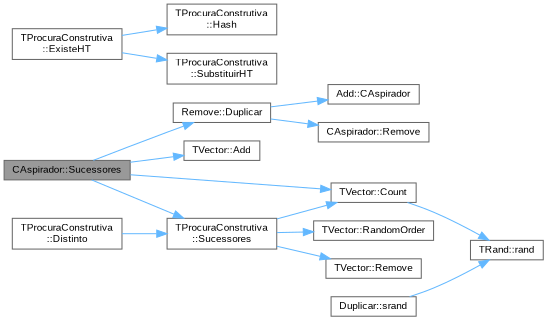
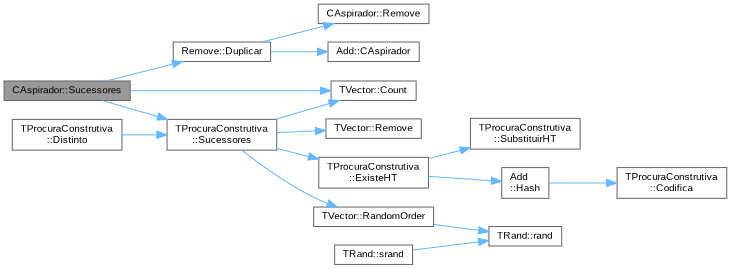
(222, 19) -> (525, 183)
(222, 151) -> none
none -> (293, 152)
none -> (672, 183)
(444, 217) -> (456, 227)
(374, 306) -> (374, 255)
